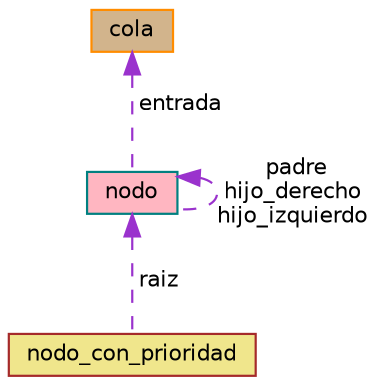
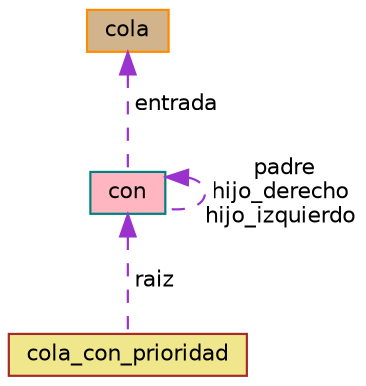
(132, 193) -> (128, 193)
(132, 355) -> (128, 355)
